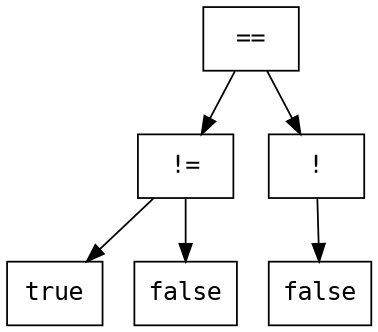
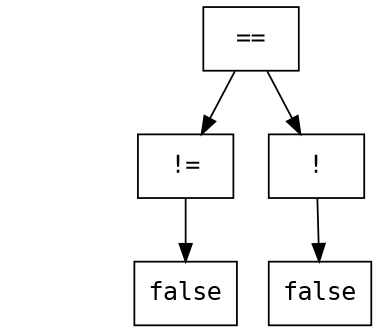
(55, 293) -> none
